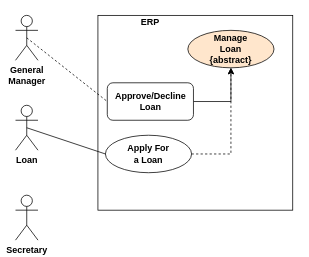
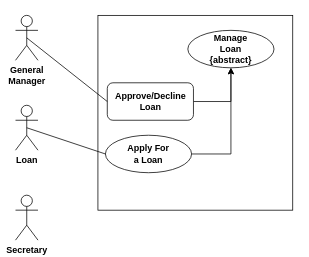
(150, 23) -> none
(231, 49) -> (231, 49)
(66, 69) -> (66, 69)
(231, 148) -> (231, 148)
